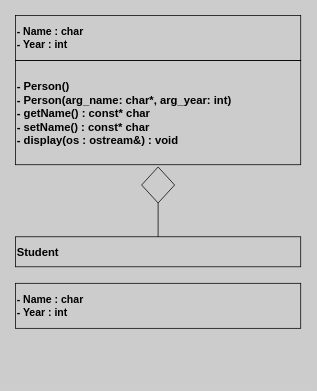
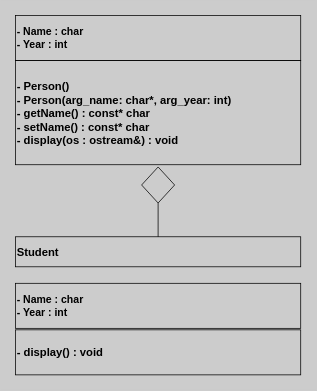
none -> (158, 352)
